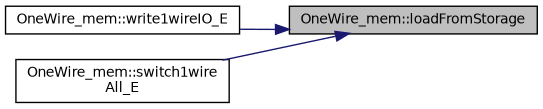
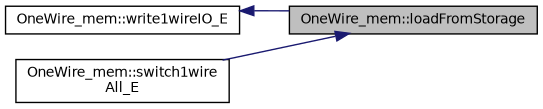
(258, 29) -> (272, 11)
